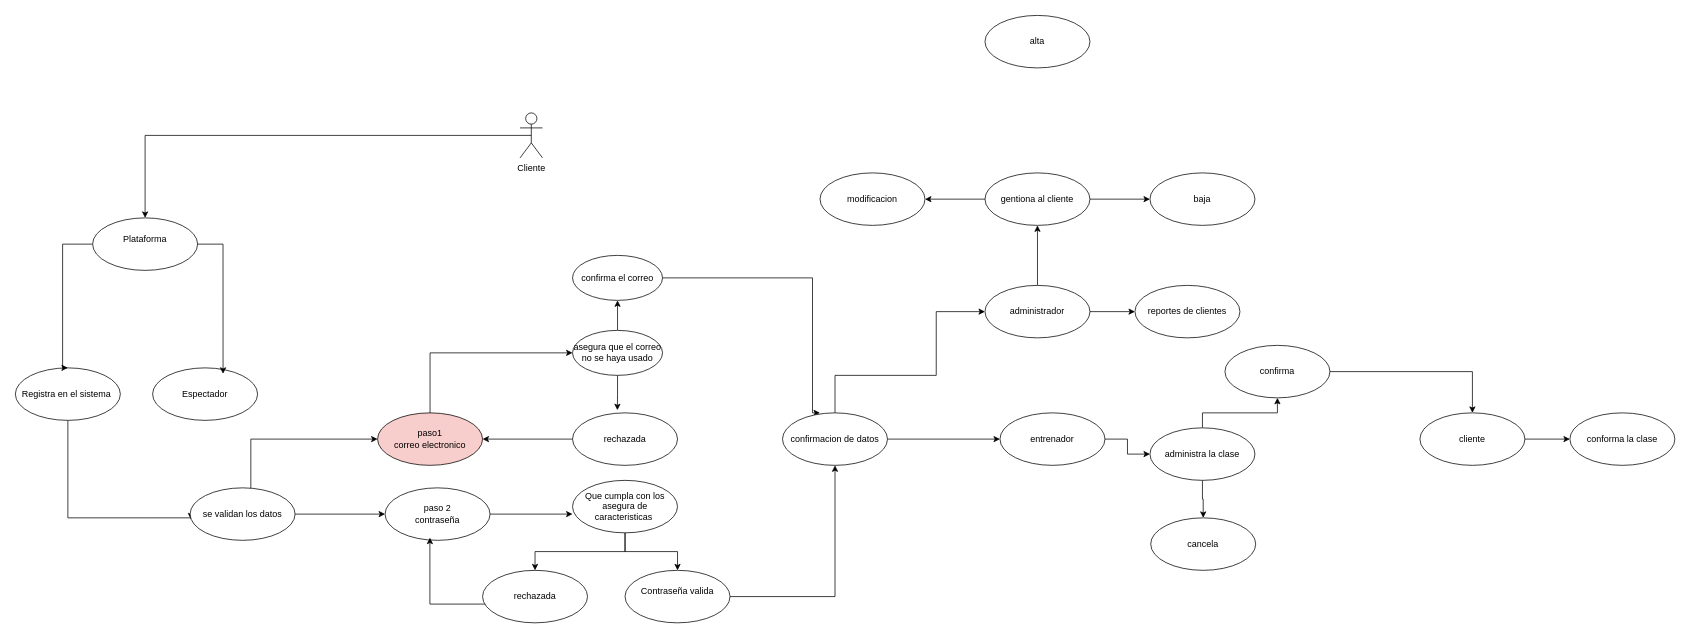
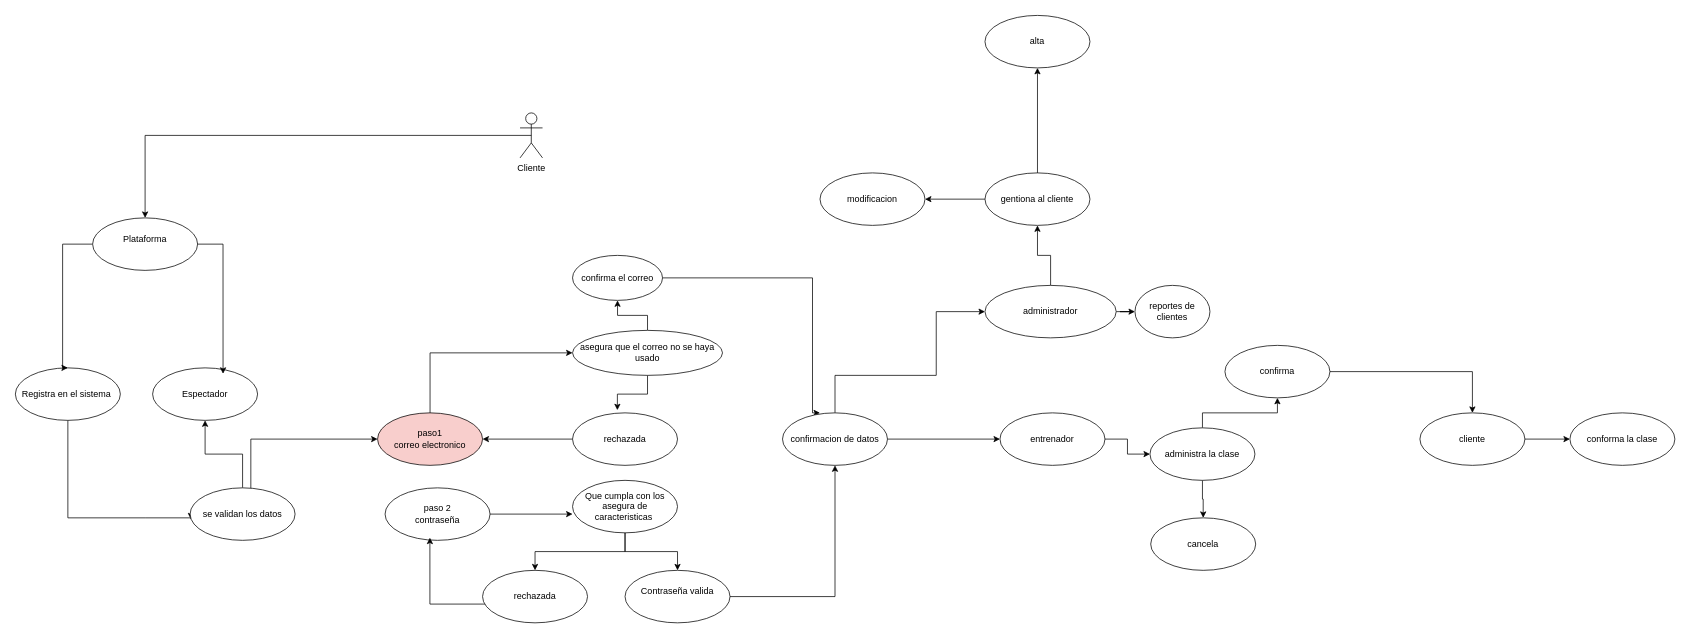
none -> (1038, 123)
(1143, 199) -> none
(1203, 199) -> none
(1038, 312) -> (1051, 312)
(1188, 312) -> (1173, 312)
(618, 353) -> (648, 353)
(378, 514) -> (243, 469)
